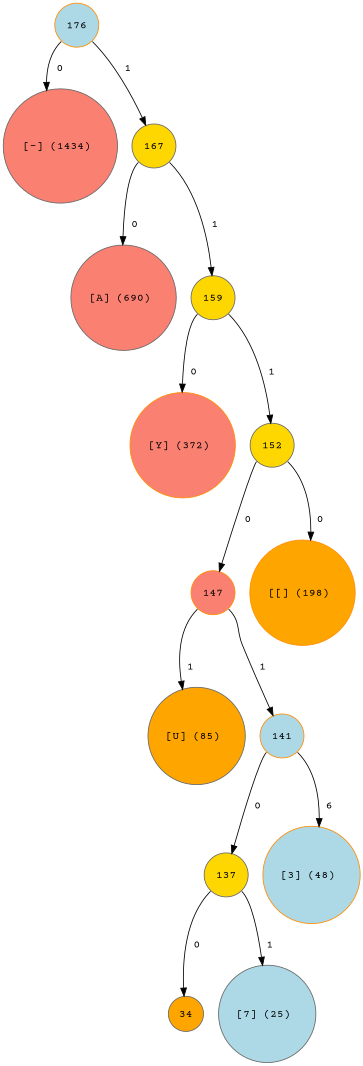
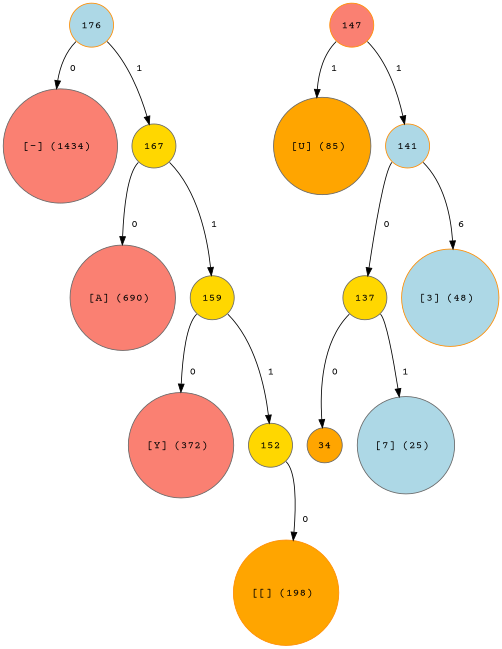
(183, 445) -> (181, 445)
(238, 512) -> none
